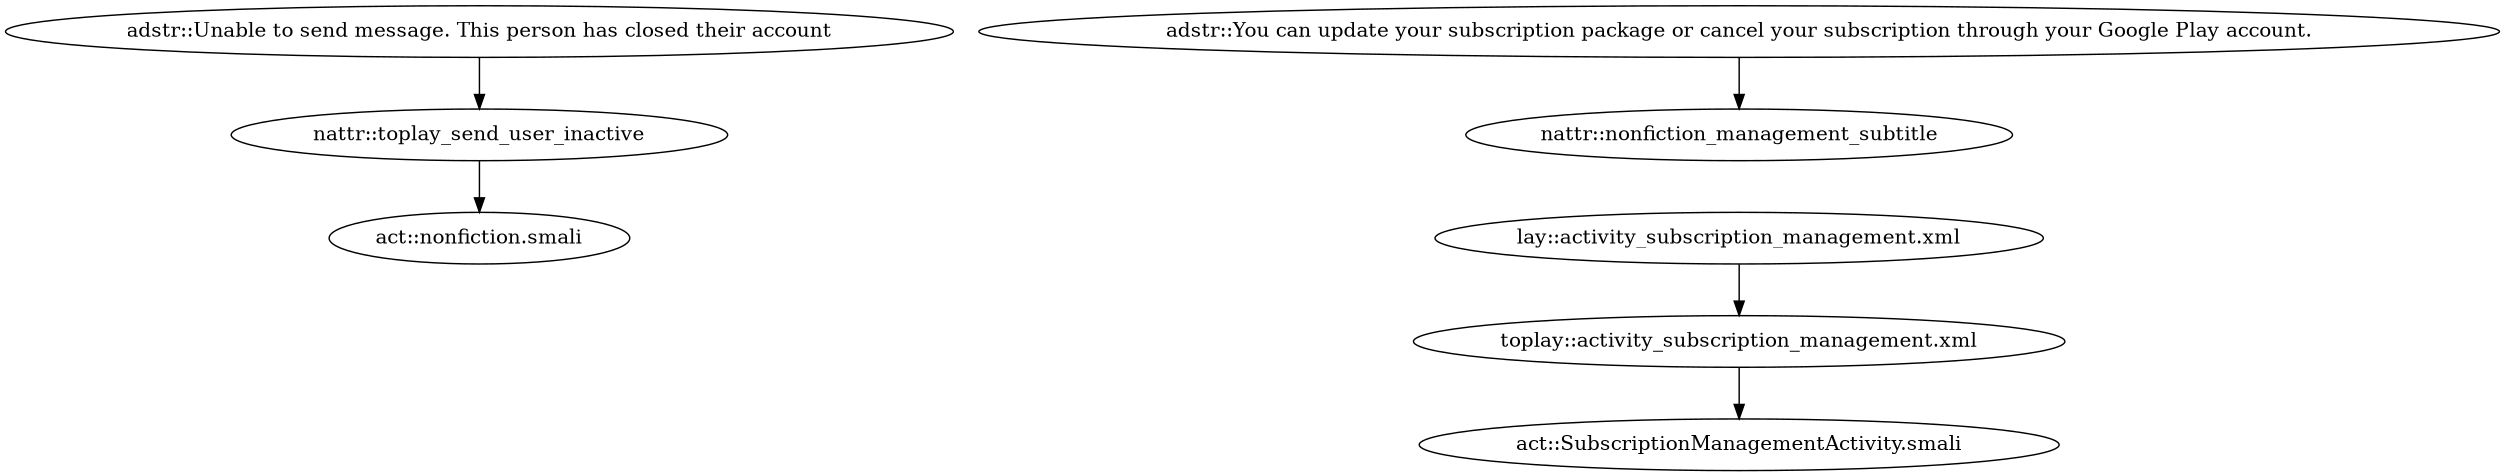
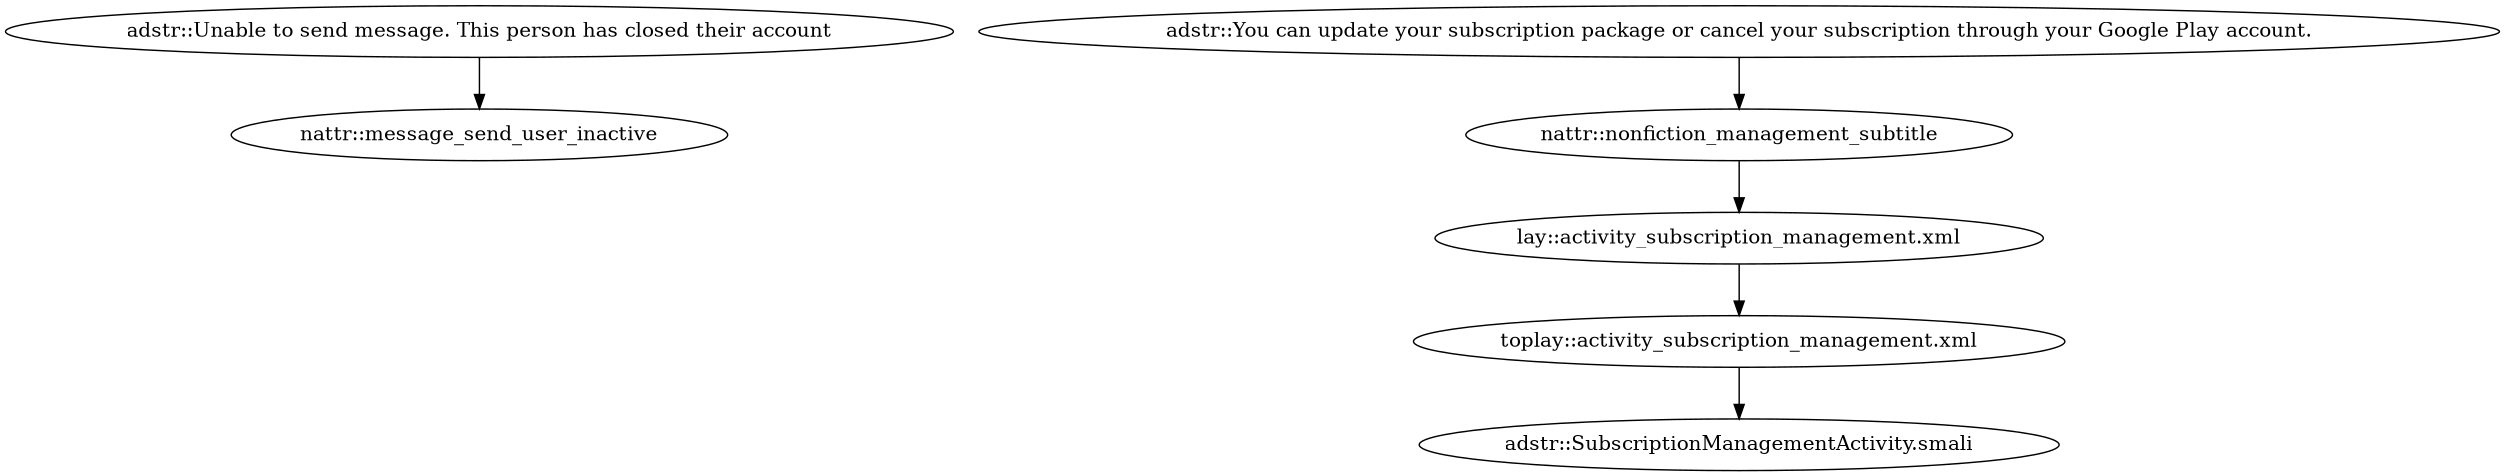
(479, 135) -> (479, 135)
none -> (1739, 179)
(479, 238) -> none
(1739, 445) -> (1739, 445)
